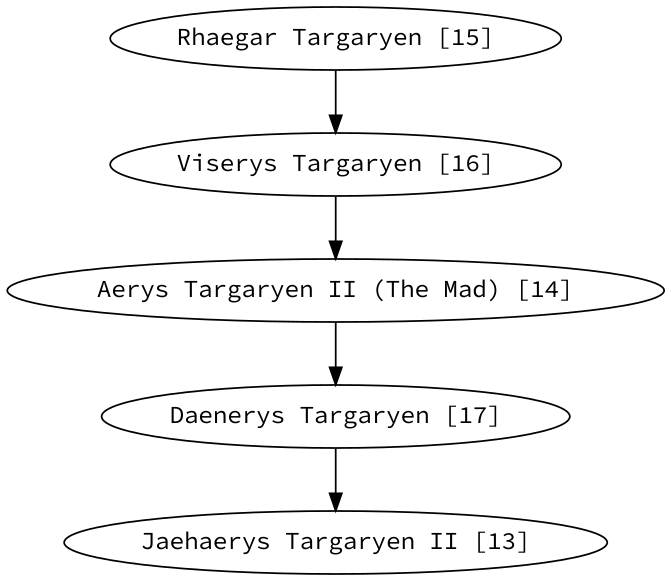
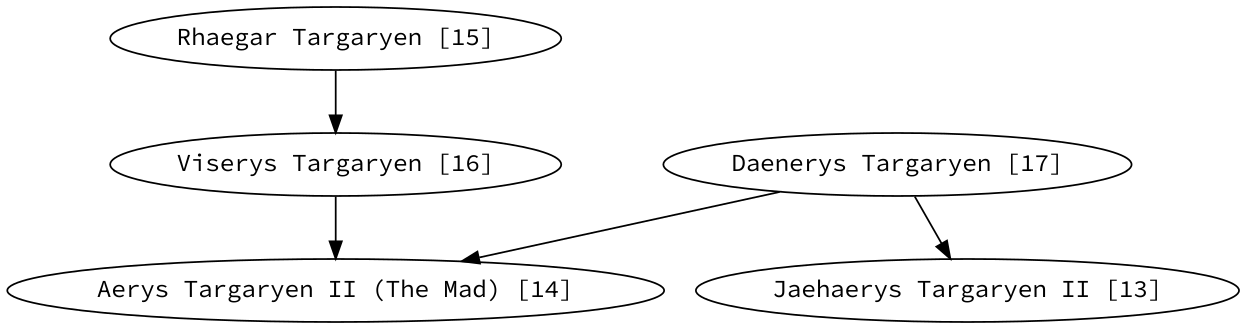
(336, 345) -> (629, 225)
